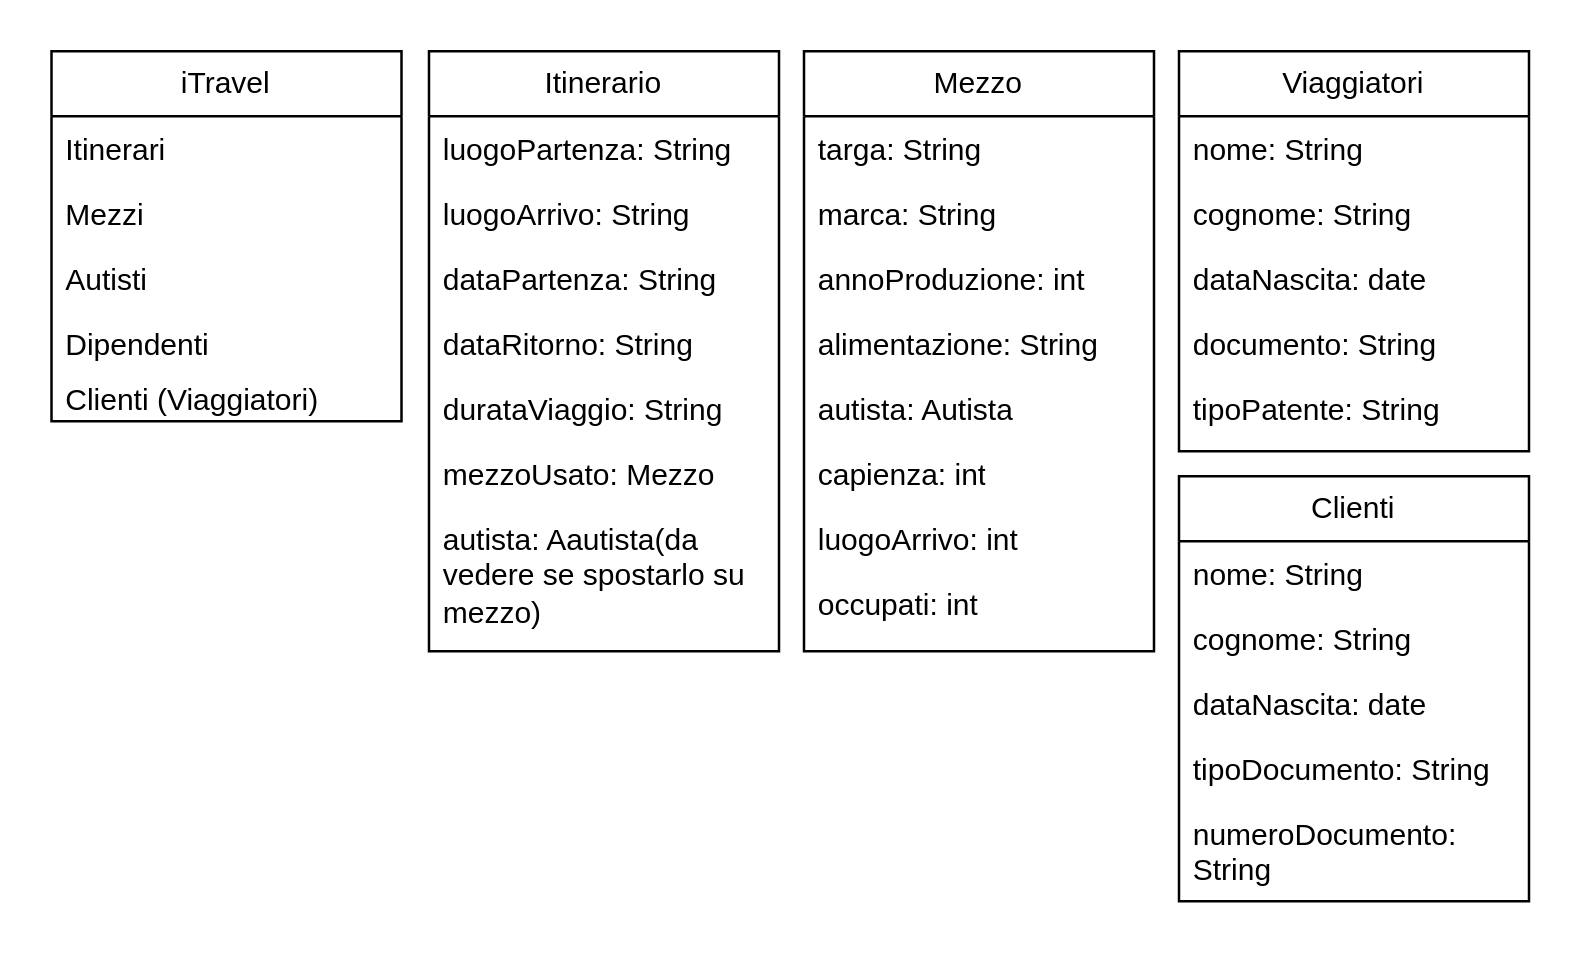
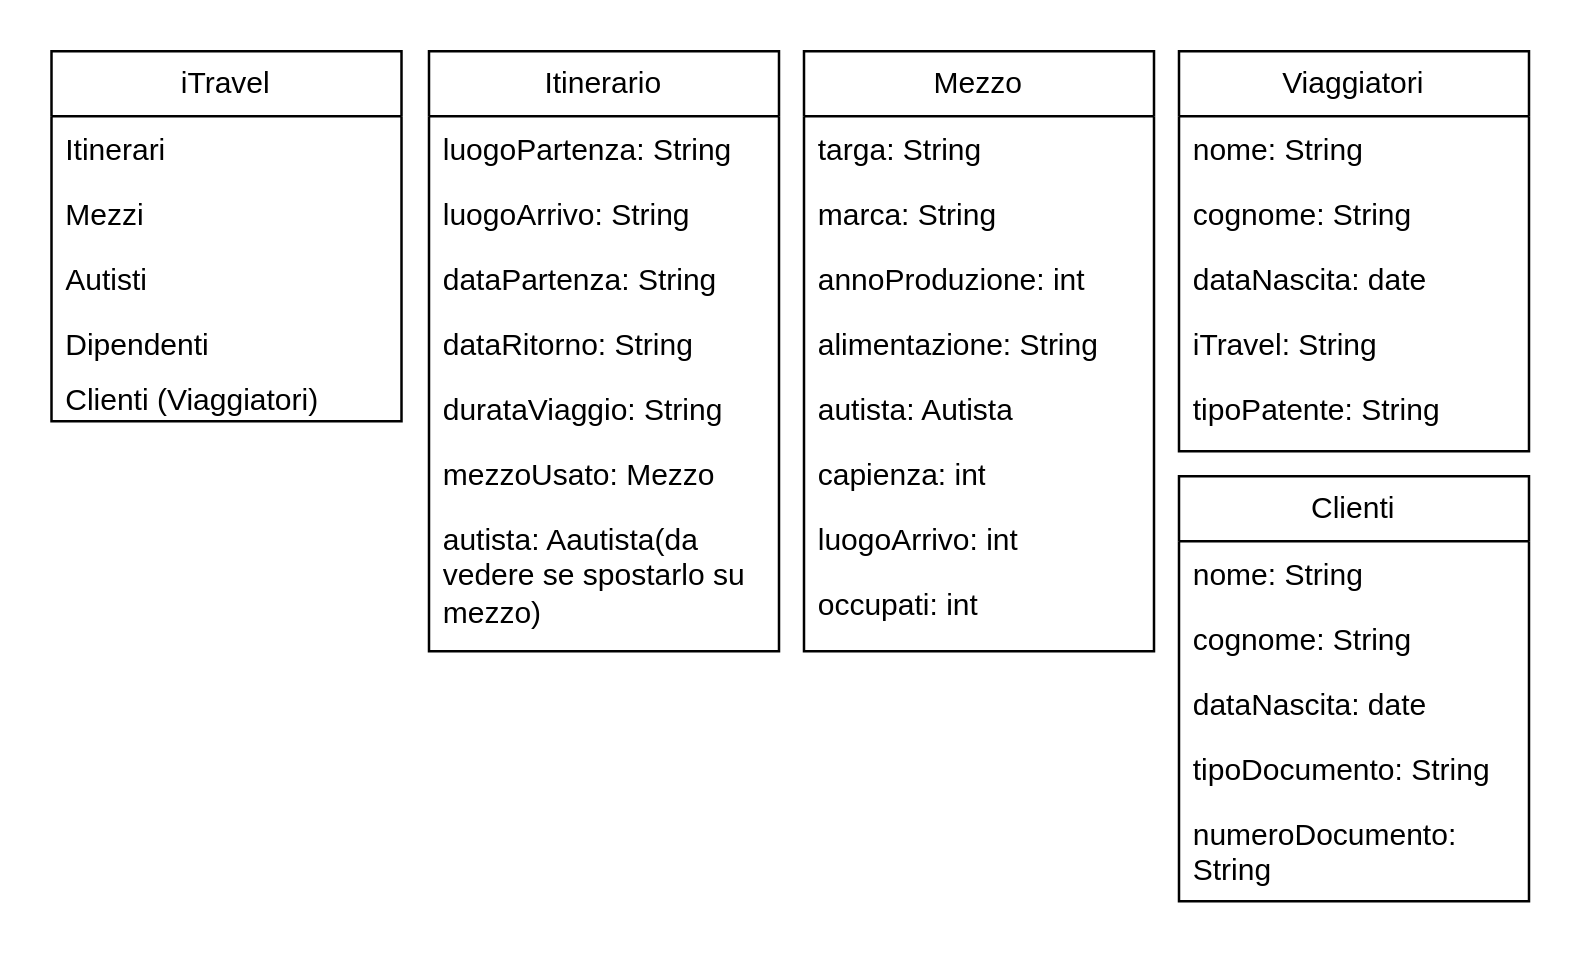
(1325, 347) -> (1300, 347)
